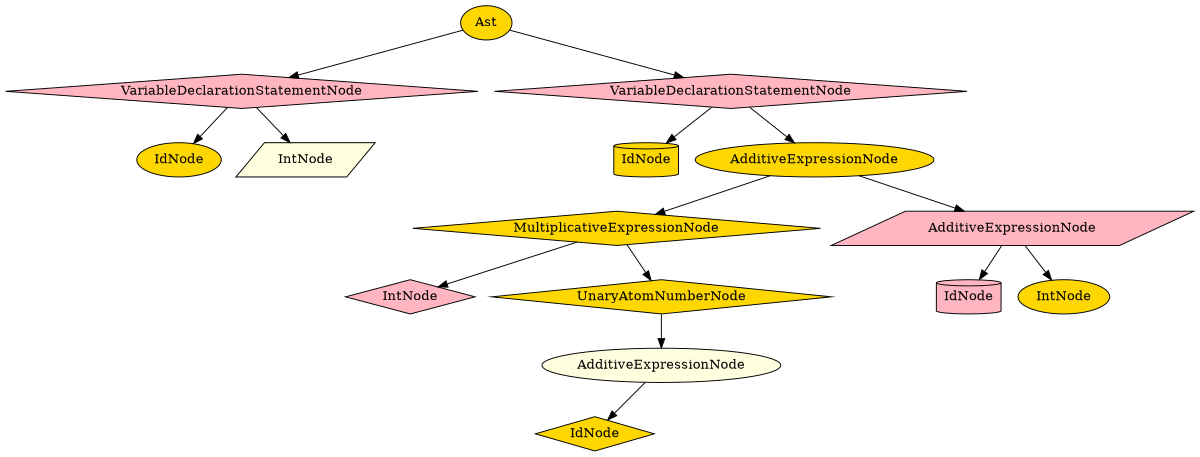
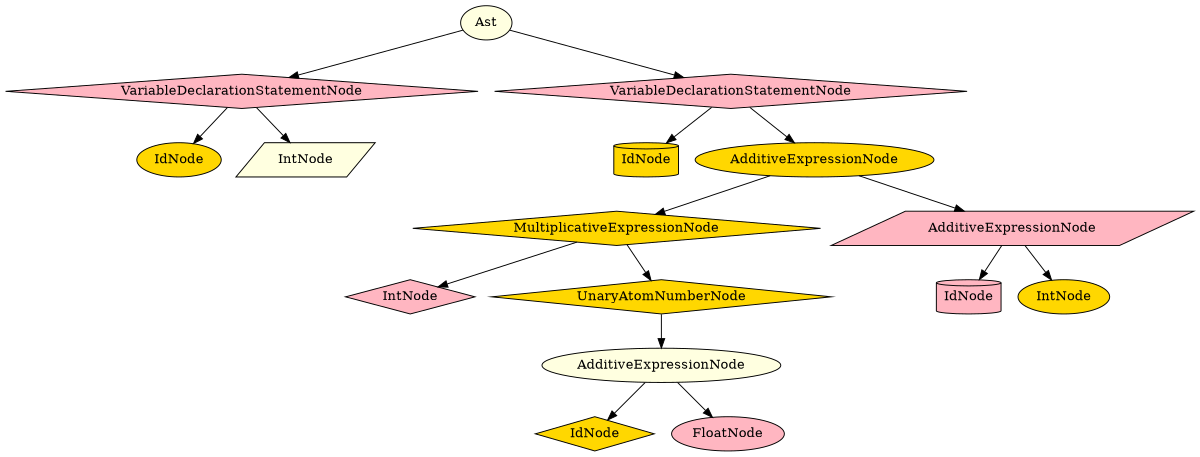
(486, 23) -> (486, 23)
none -> (728, 434)
